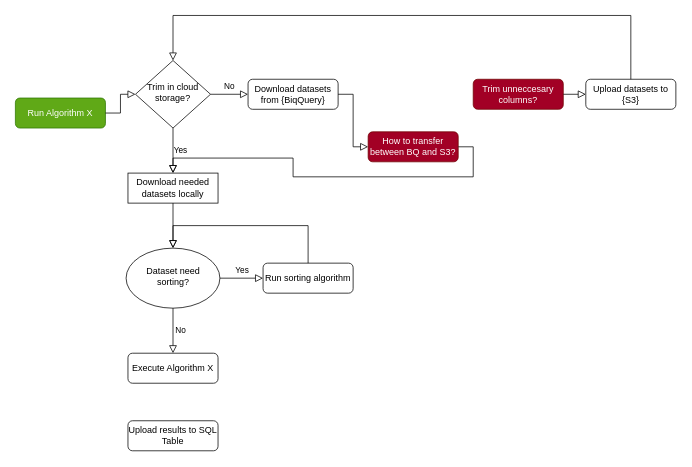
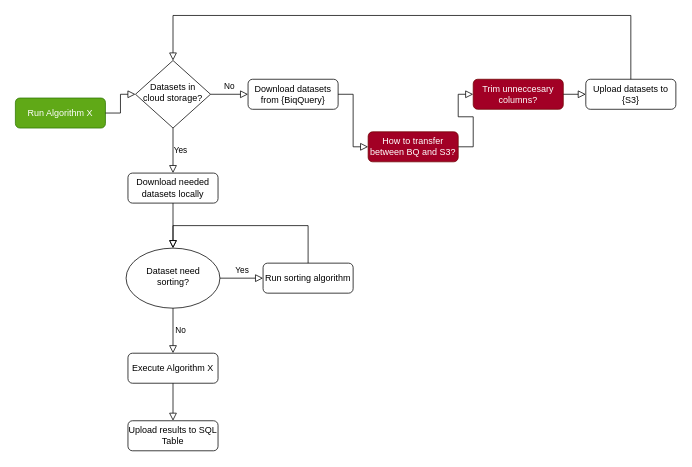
(173, 93) -> (173, 93)
(331, 177) -> (467, 117)
(173, 188) -> (173, 188)
none -> (173, 397)
